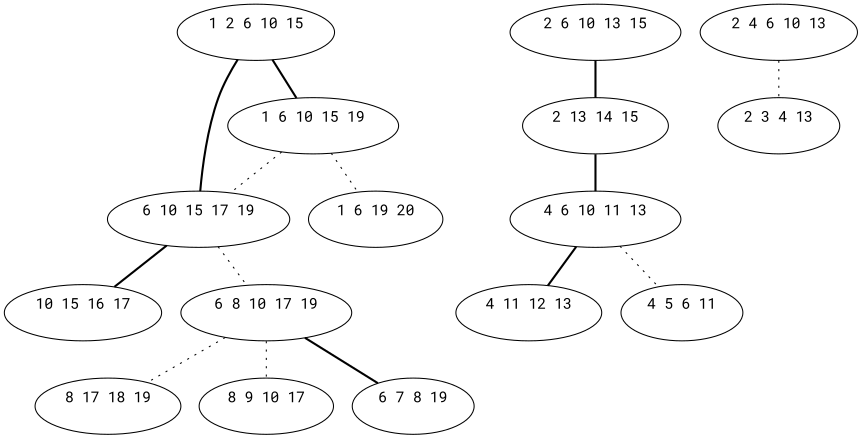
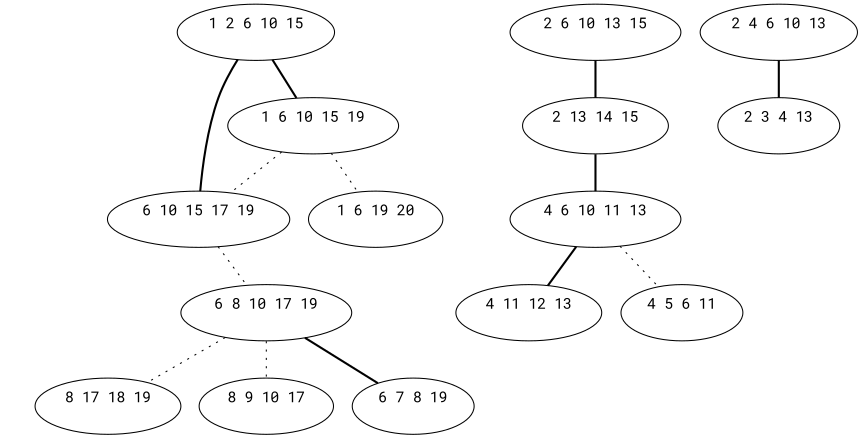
(779, 79) -> (779, 79)
(83, 313) -> none
